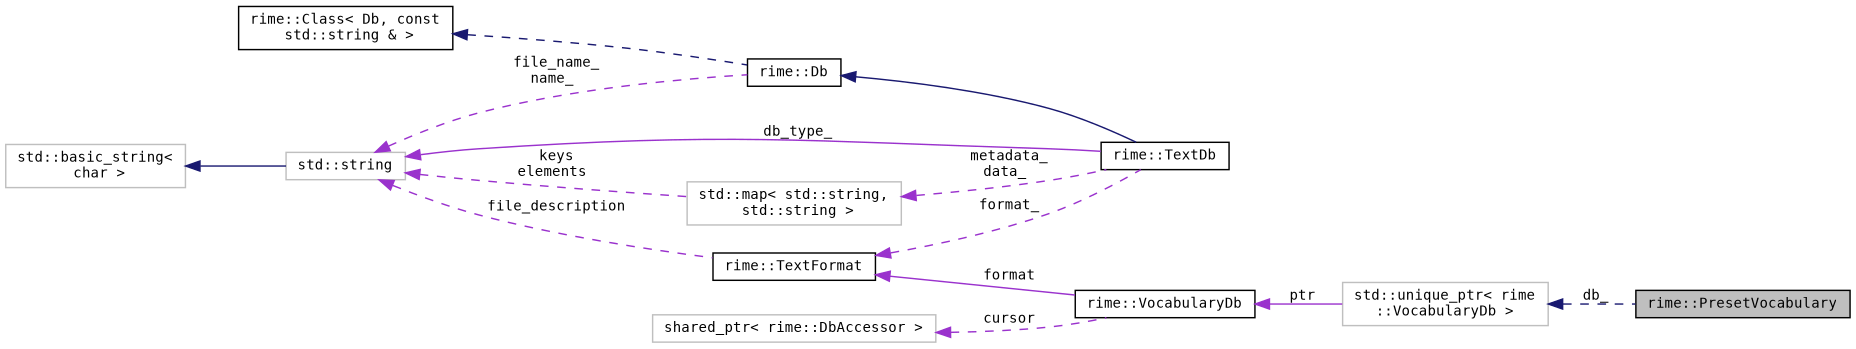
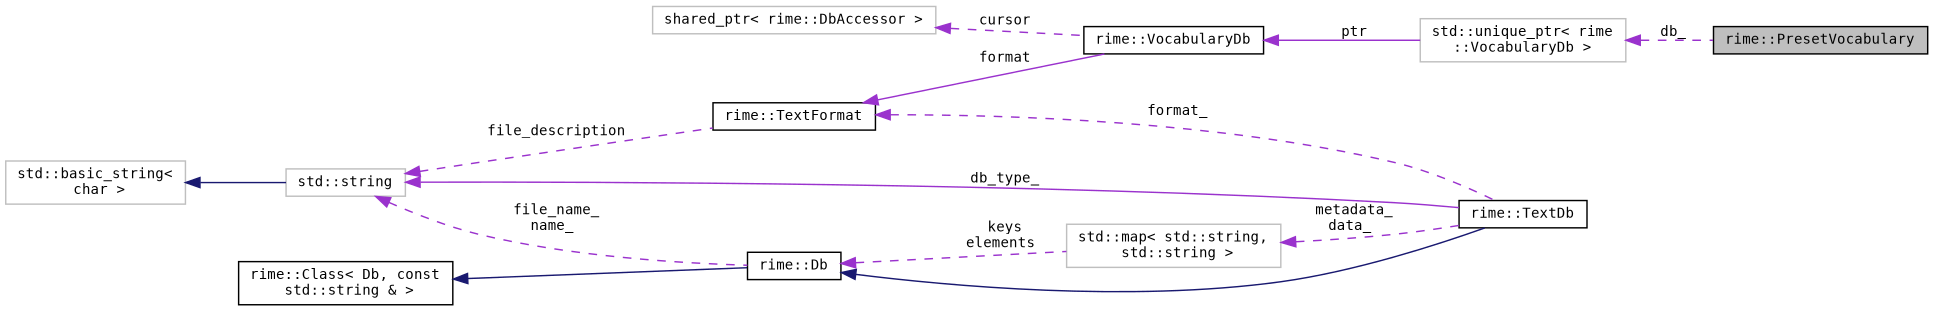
(608, 46) -> (607, 273)
(553, 187) -> (961, 257)
(1599, 304) -> (1677, 40)
